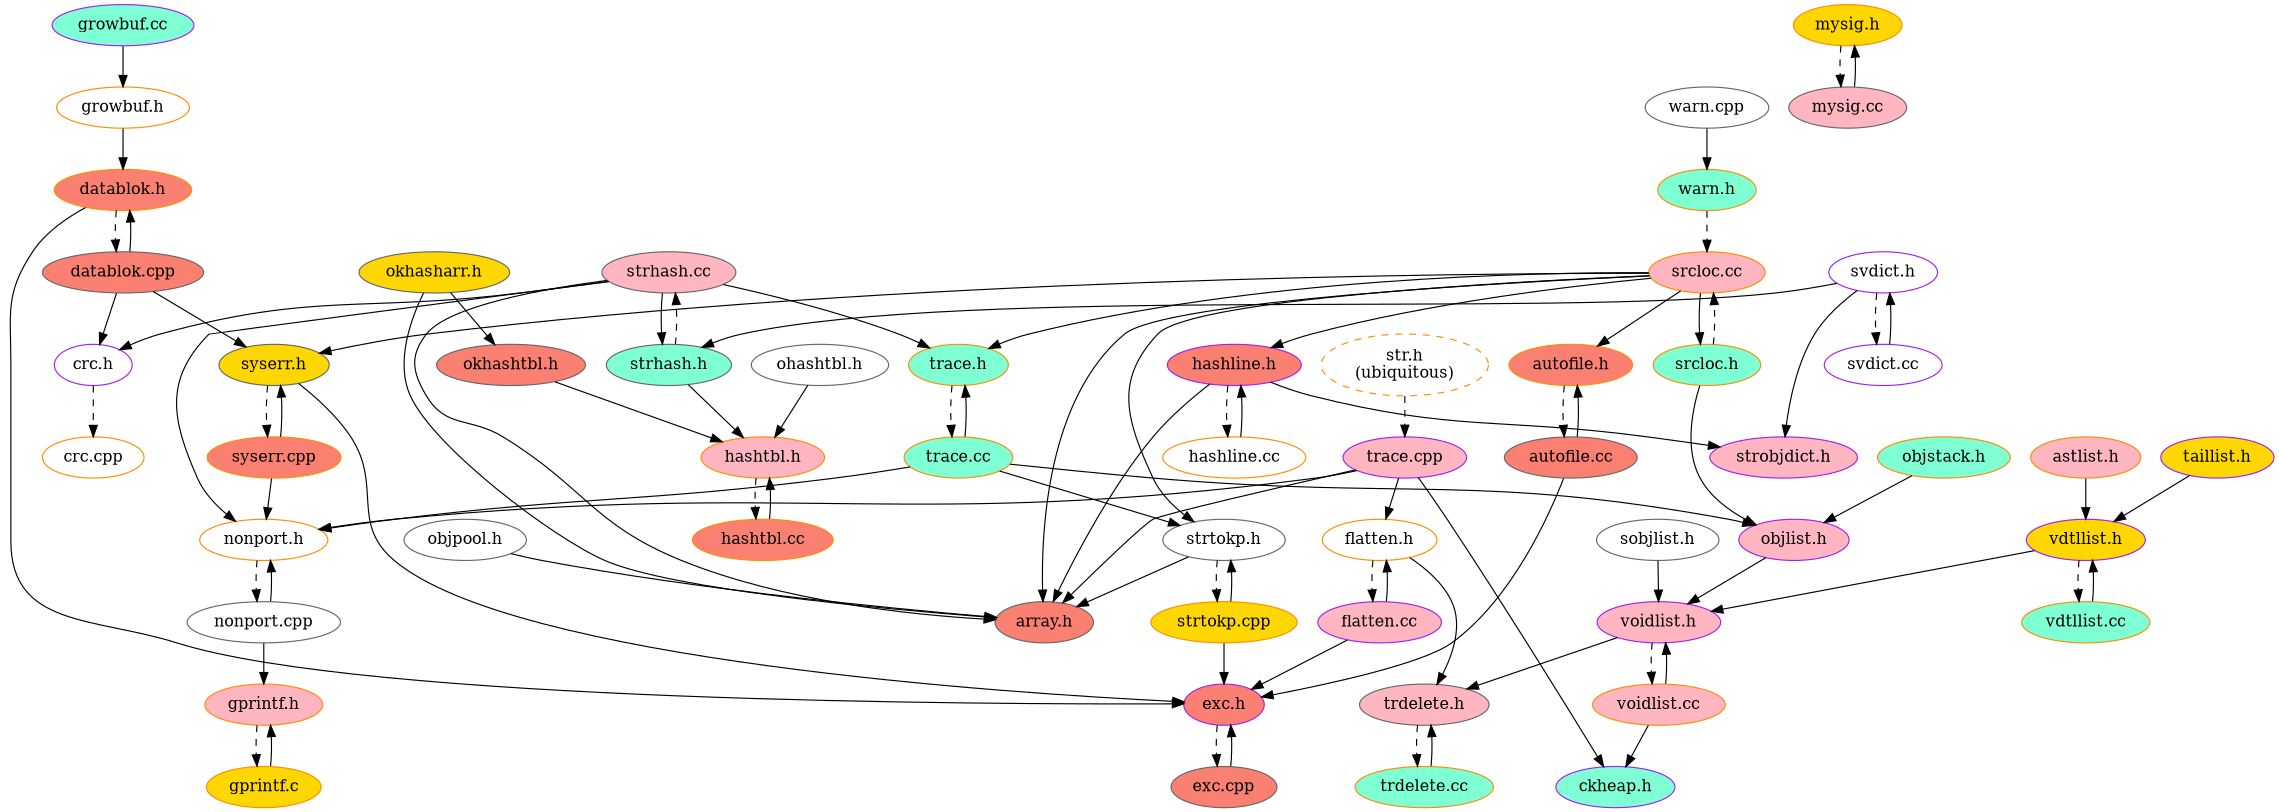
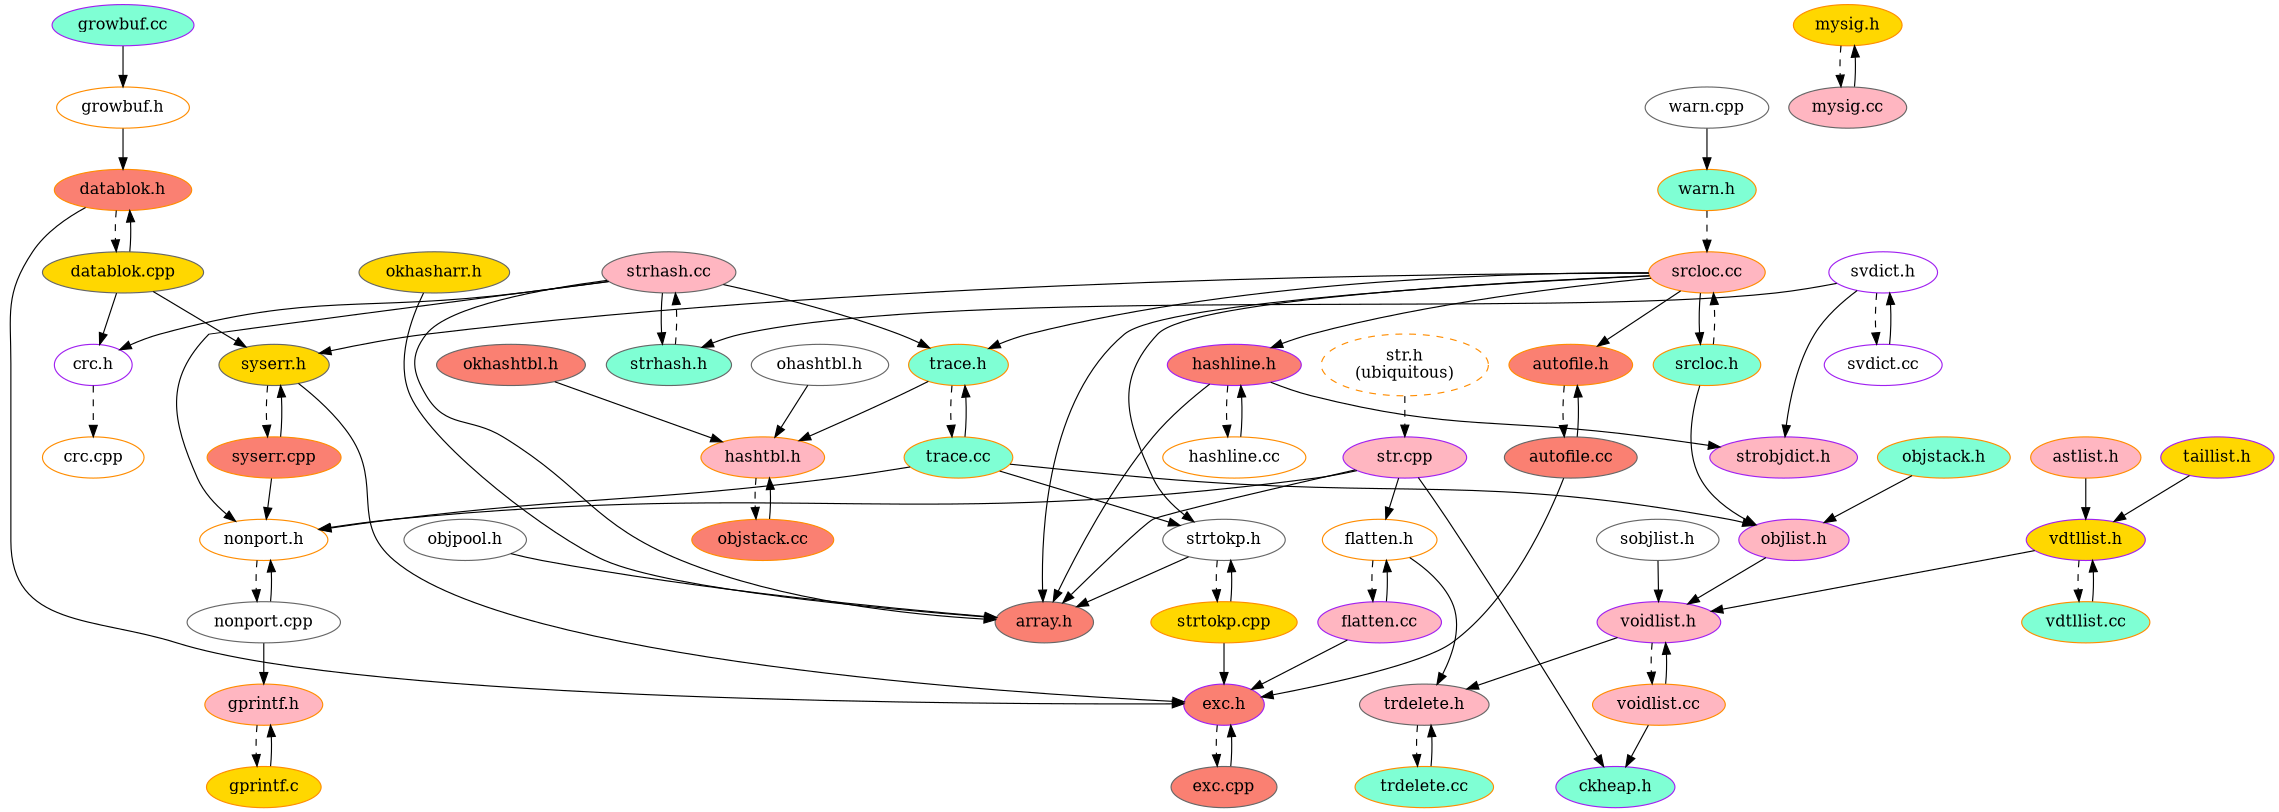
(123, 272) -> (123, 272)
(471, 316) -> none
(712, 407) -> (869, 409)
(1405, 457) -> (1405, 457)
(763, 540) -> (763, 540)
